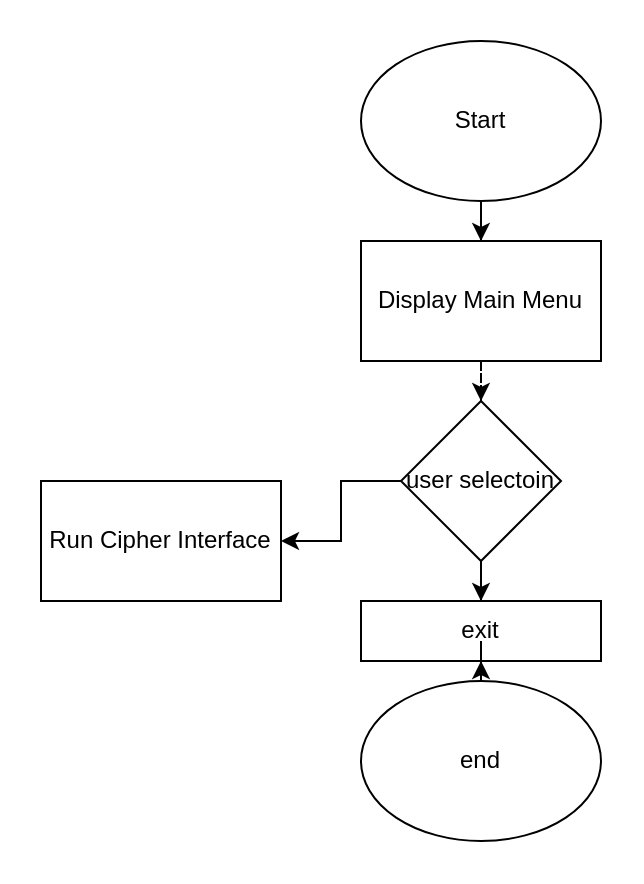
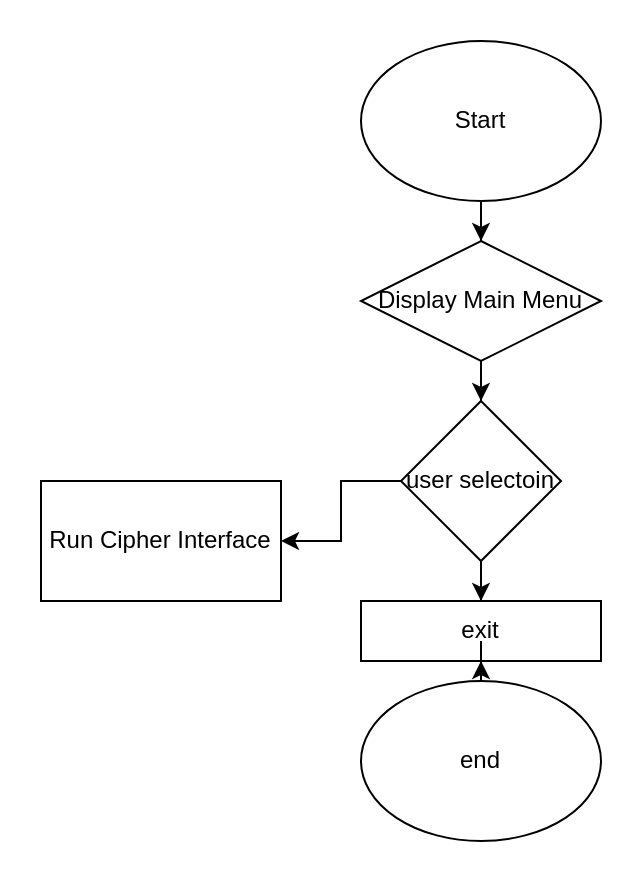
(481, 301) -> (481, 301)
(481, 361) -> (481, 361)
